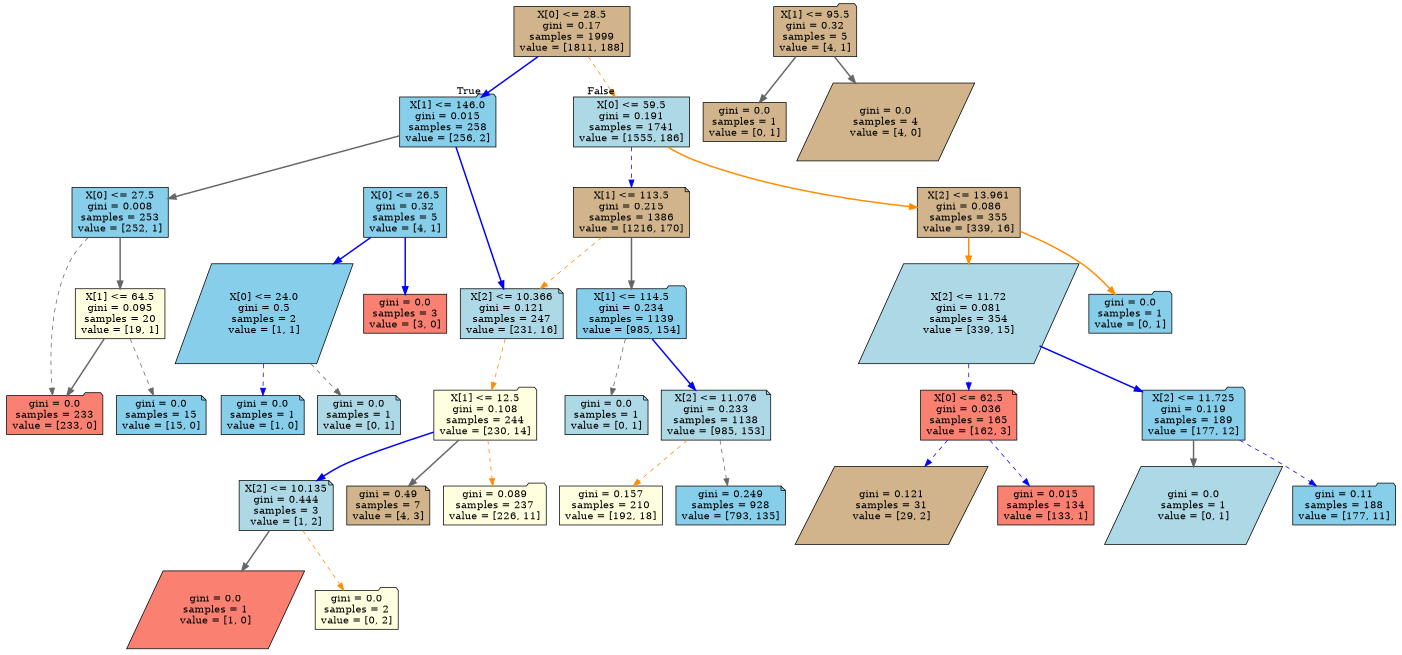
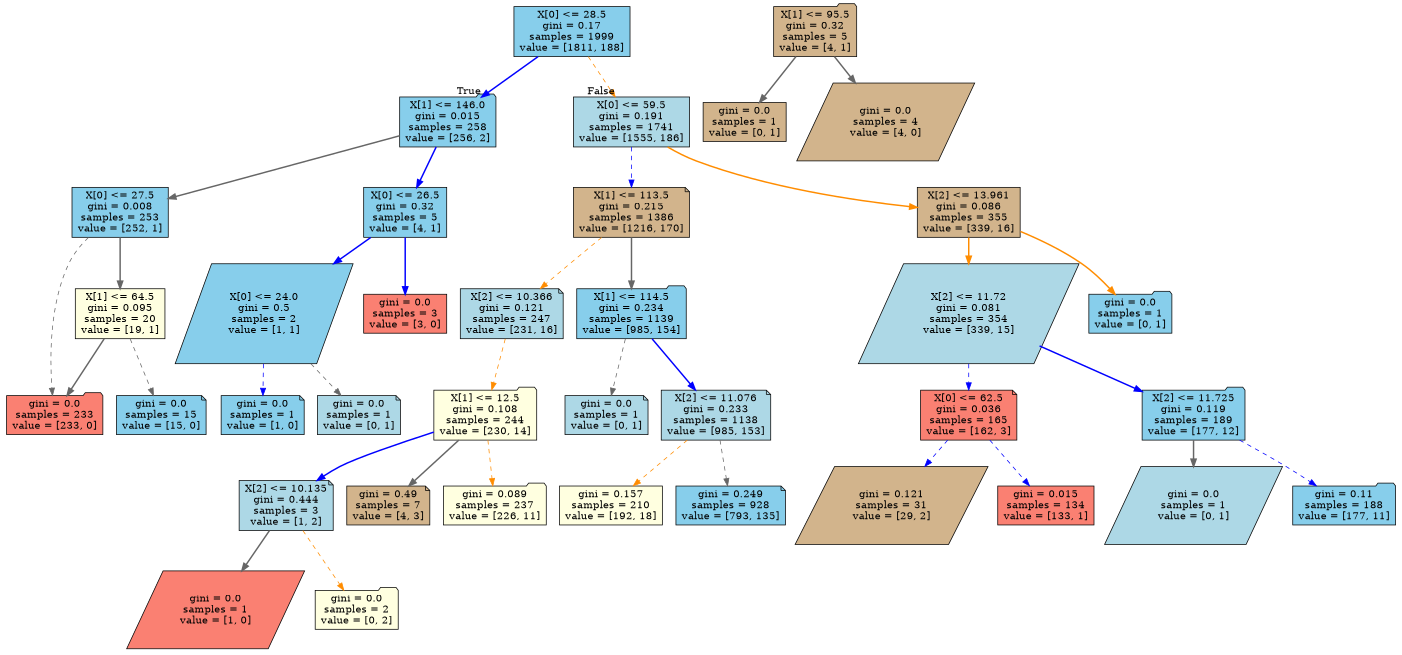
(572, 32) -> (572, 32)
(479, 214) -> (428, 164)
